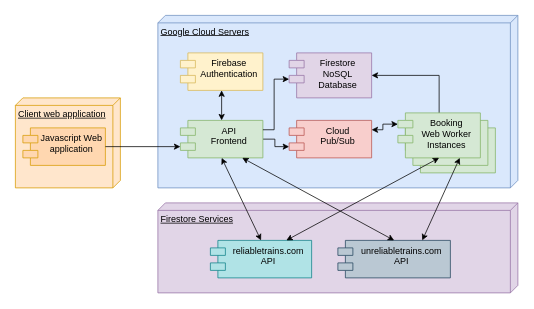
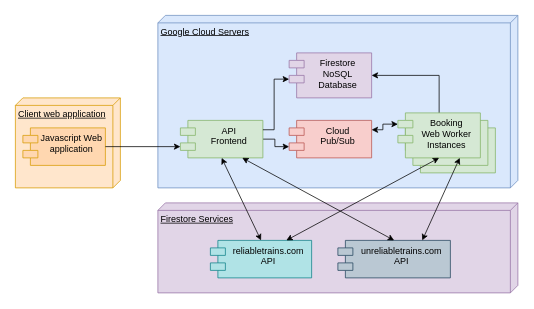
(222, 72) -> none
(222, 105) -> none
